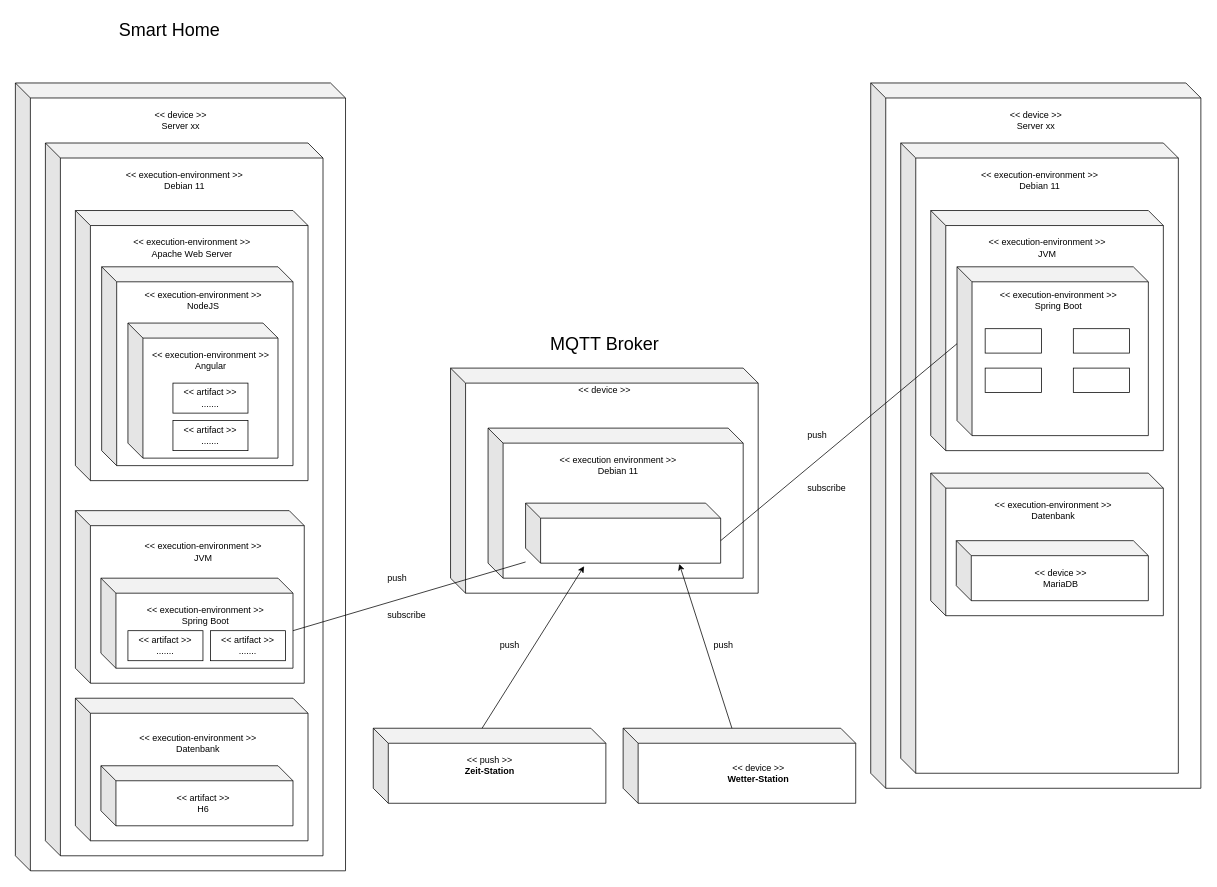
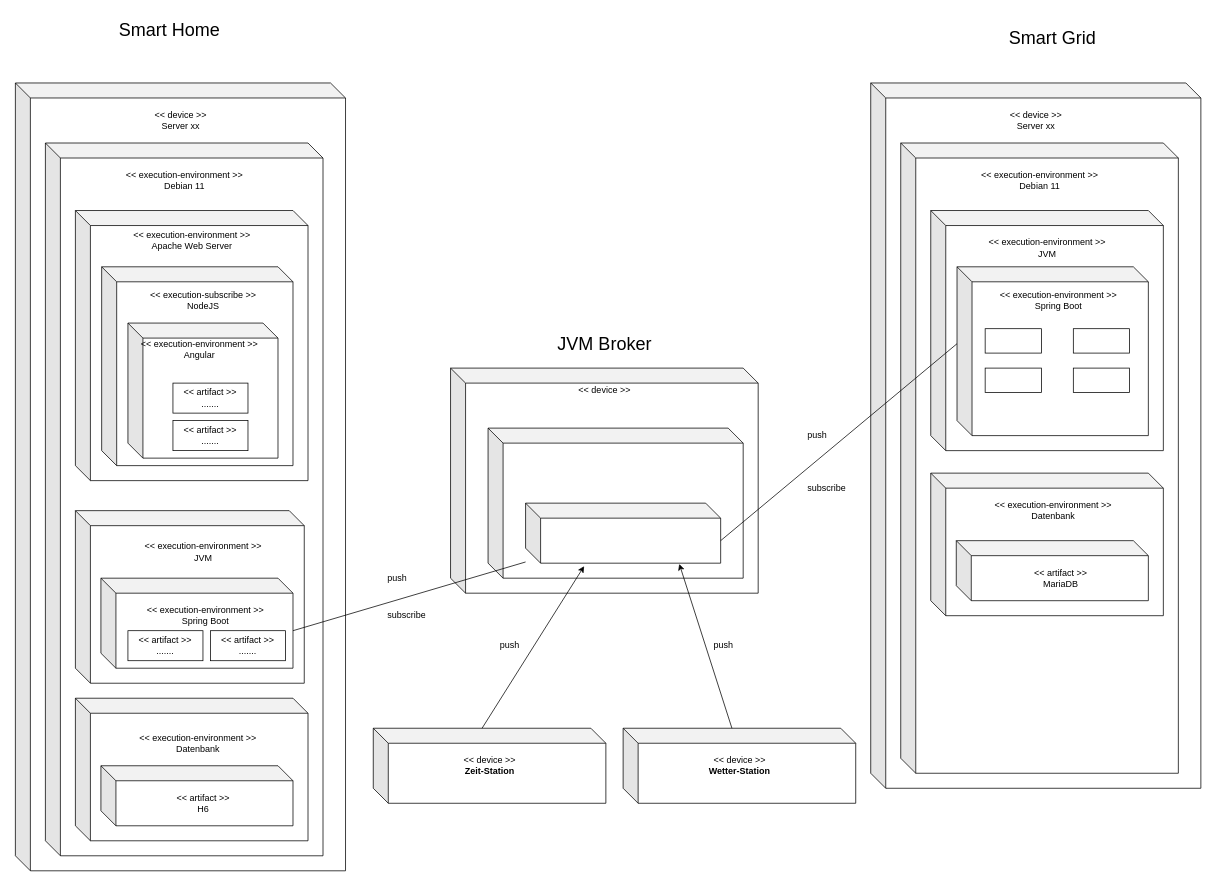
none -> (1052, 38)
(192, 248) -> (192, 240)
(203, 300) -> (203, 300)
(605, 344) -> (605, 344)
(210, 360) -> (199, 349)
(617, 465) -> none
(1061, 578) -> (1061, 578)
(490, 765) -> (490, 765)
(758, 773) -> (739, 765)
